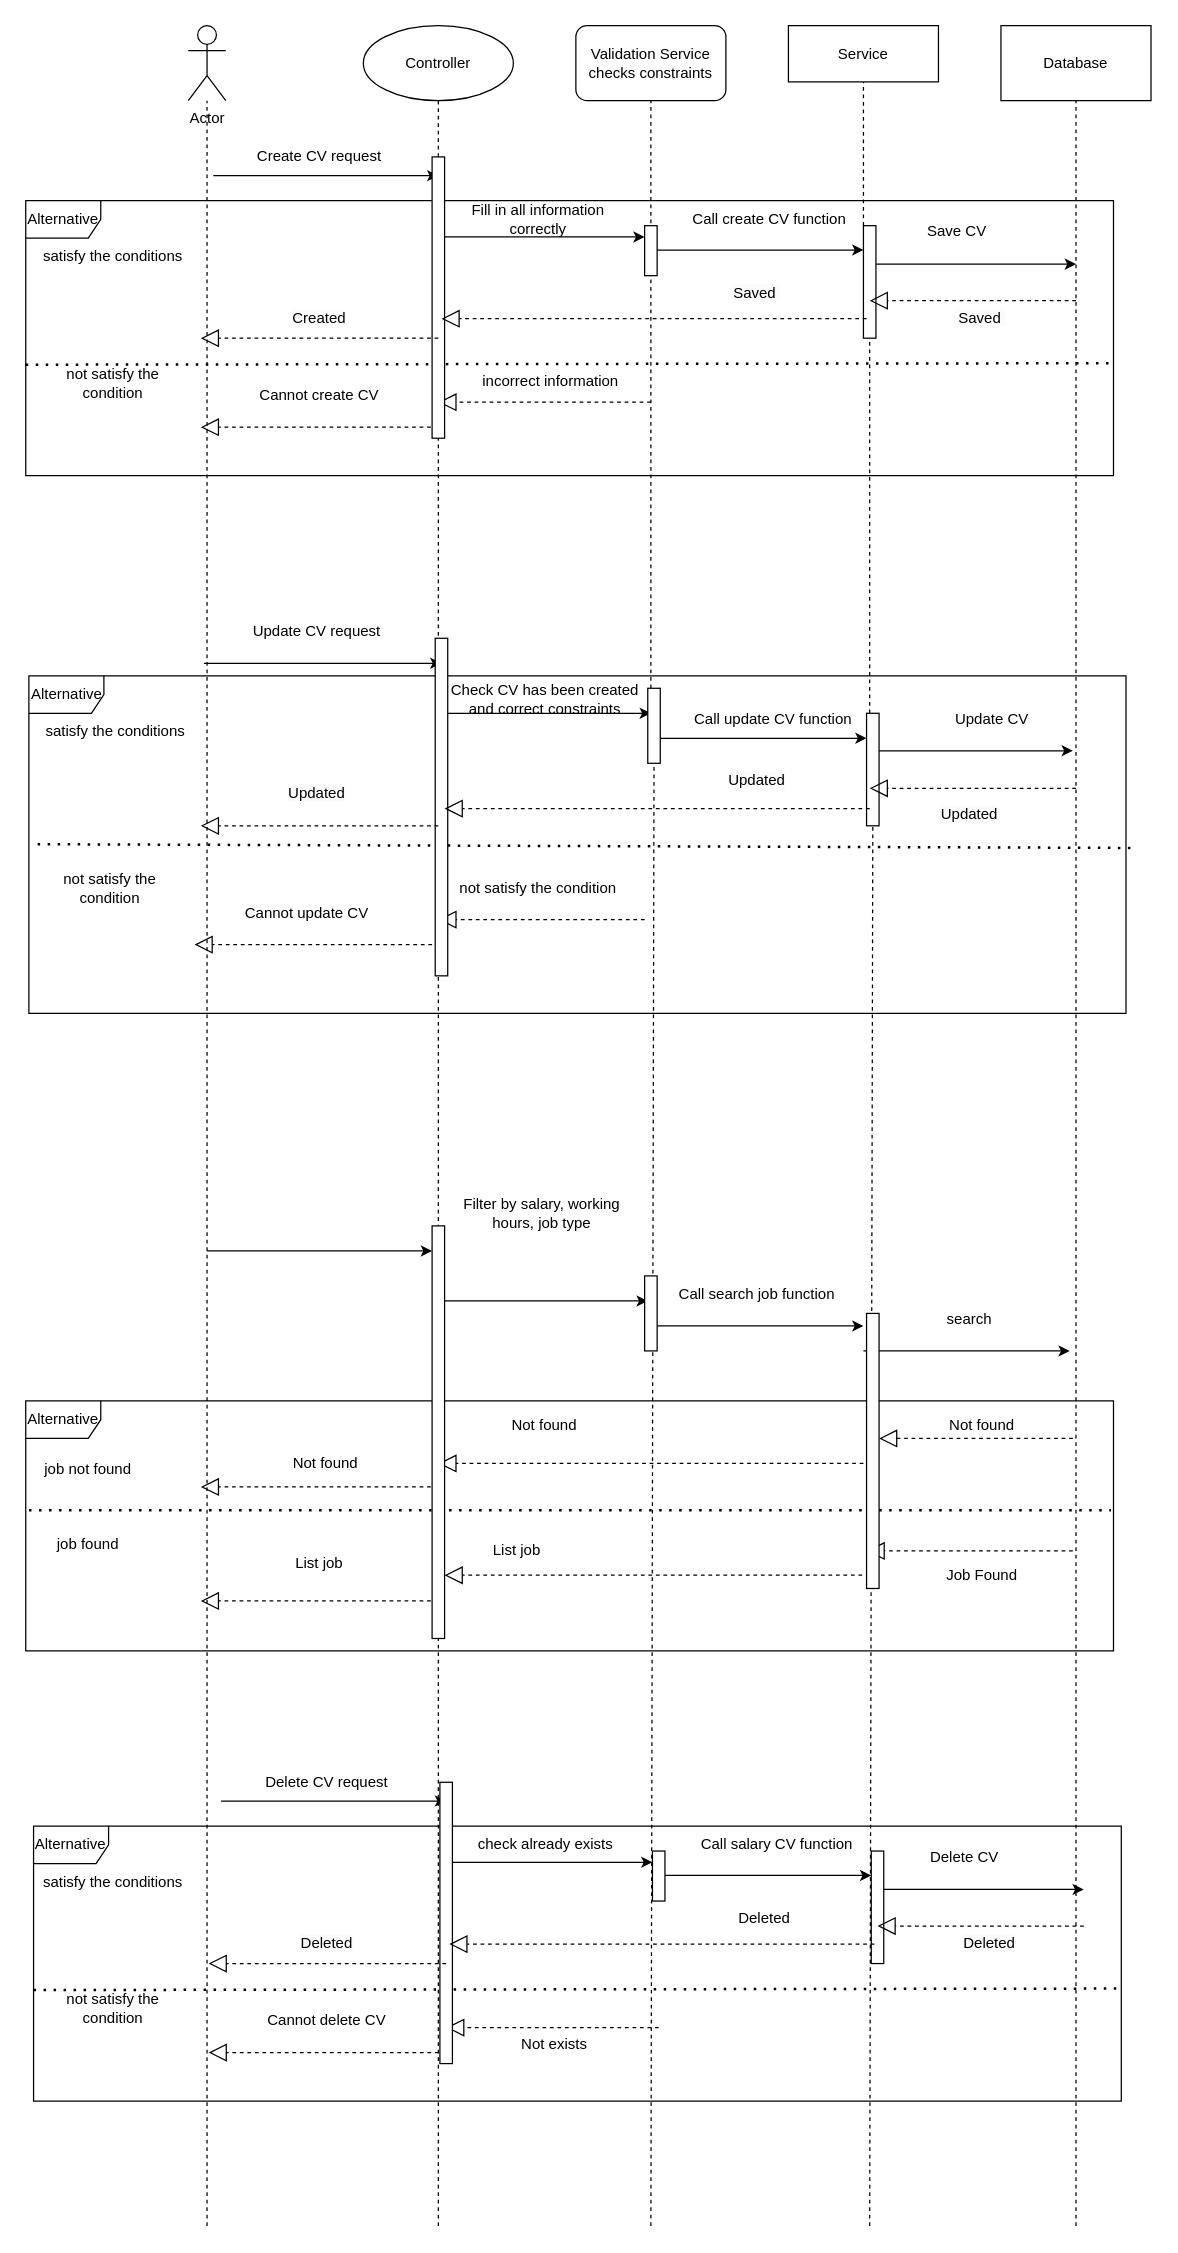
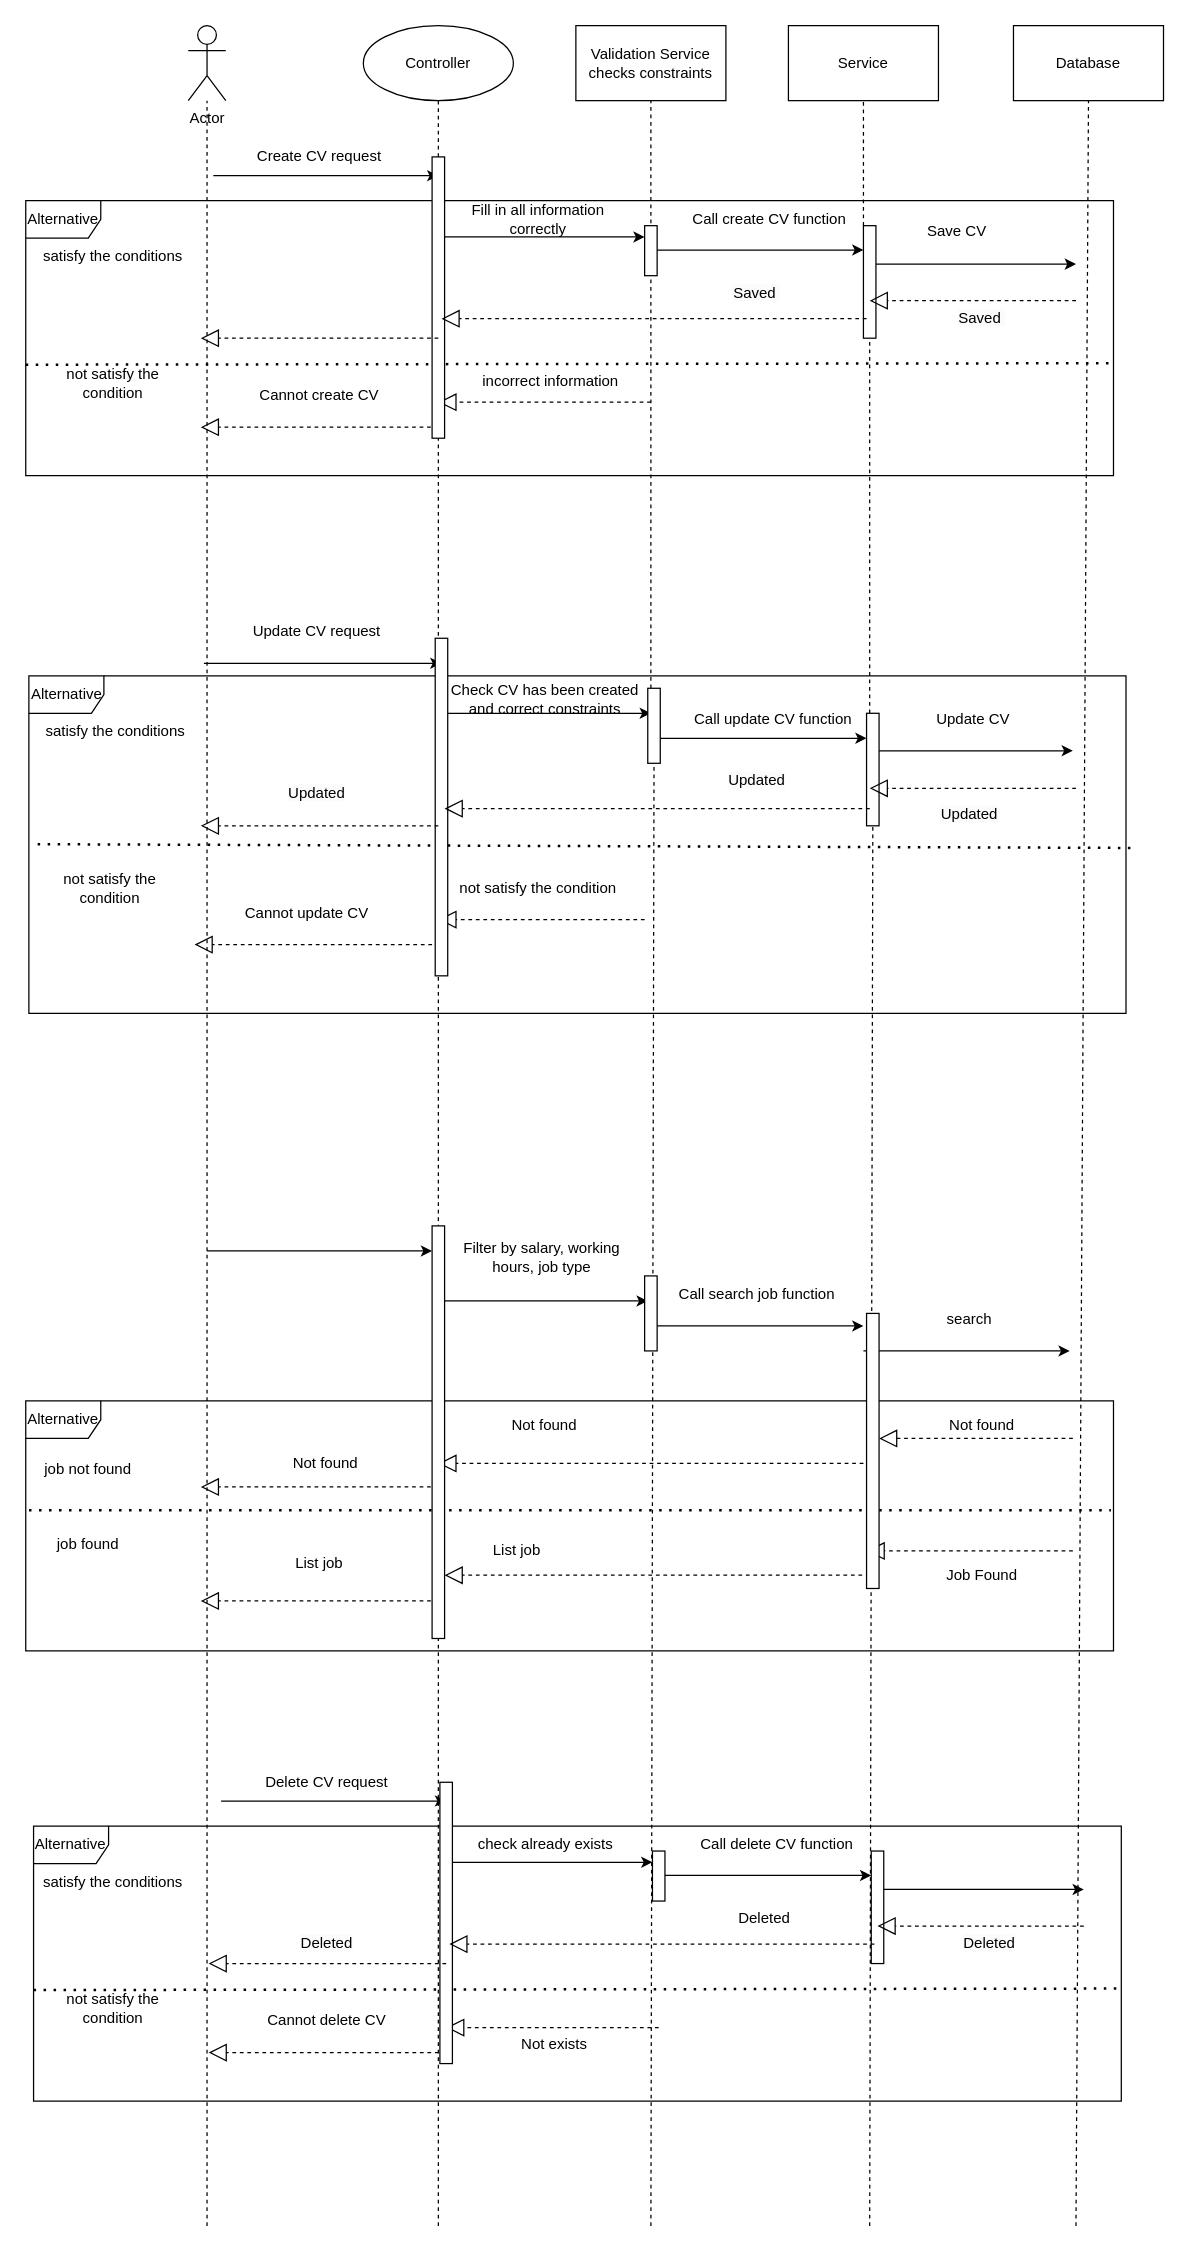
(863, 54) -> (863, 63)
(651, 63) -> (651, 63)
(1076, 63) -> (1088, 63)
(319, 313) -> none
(991, 719) -> (973, 719)
(541, 1213) -> (541, 1257)
(777, 1844) -> (777, 1844)
(965, 1857) -> none
